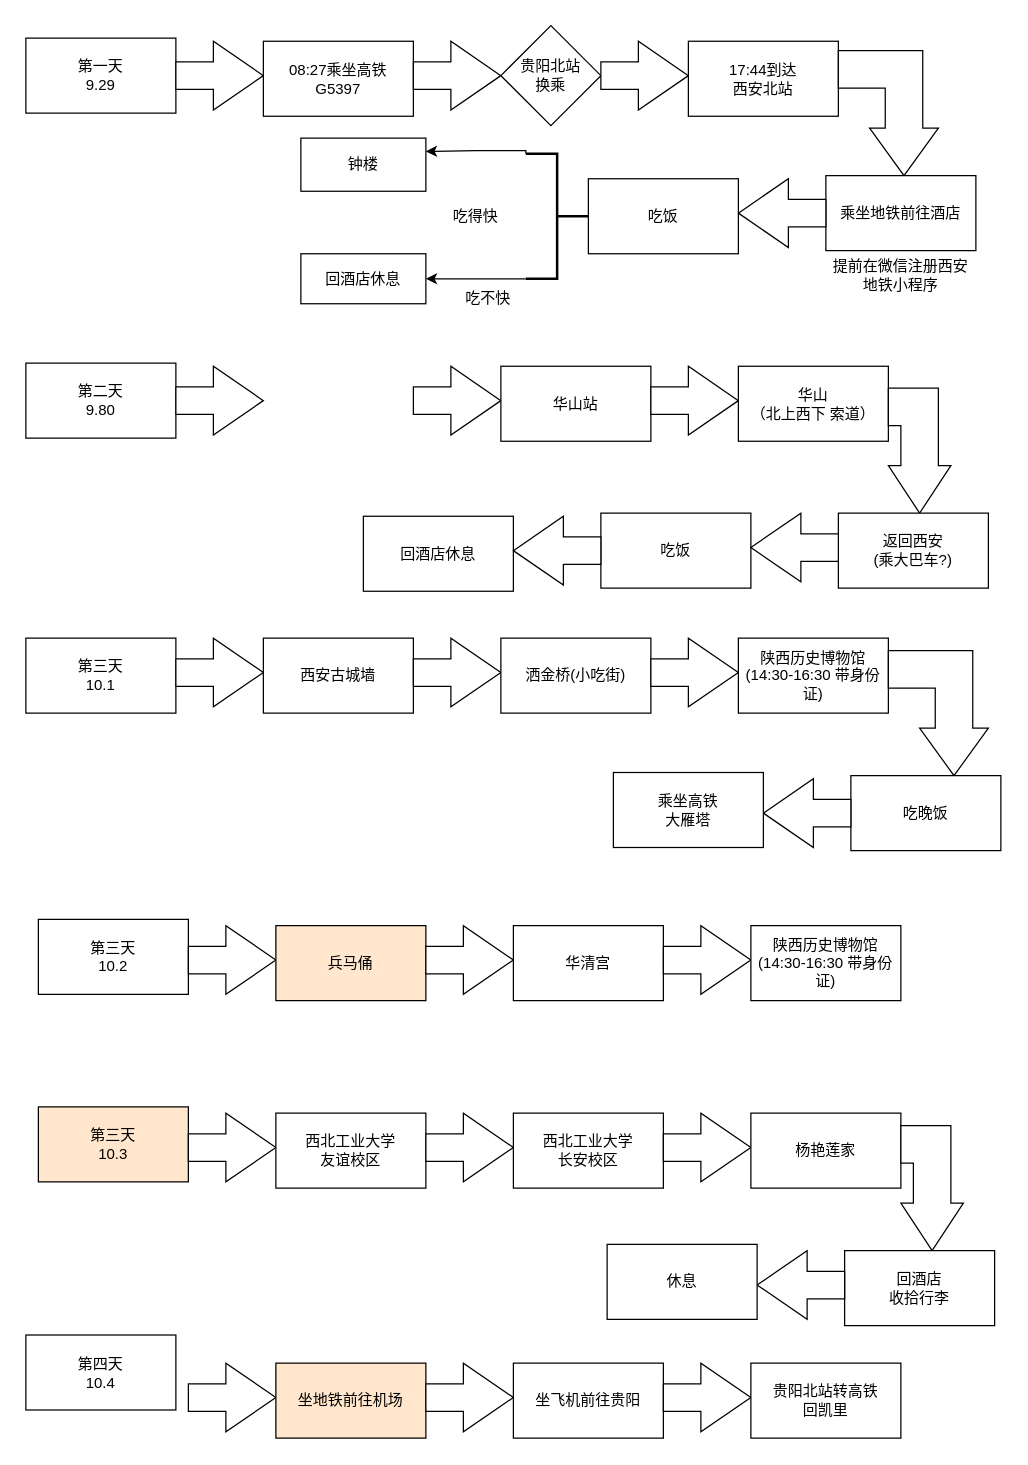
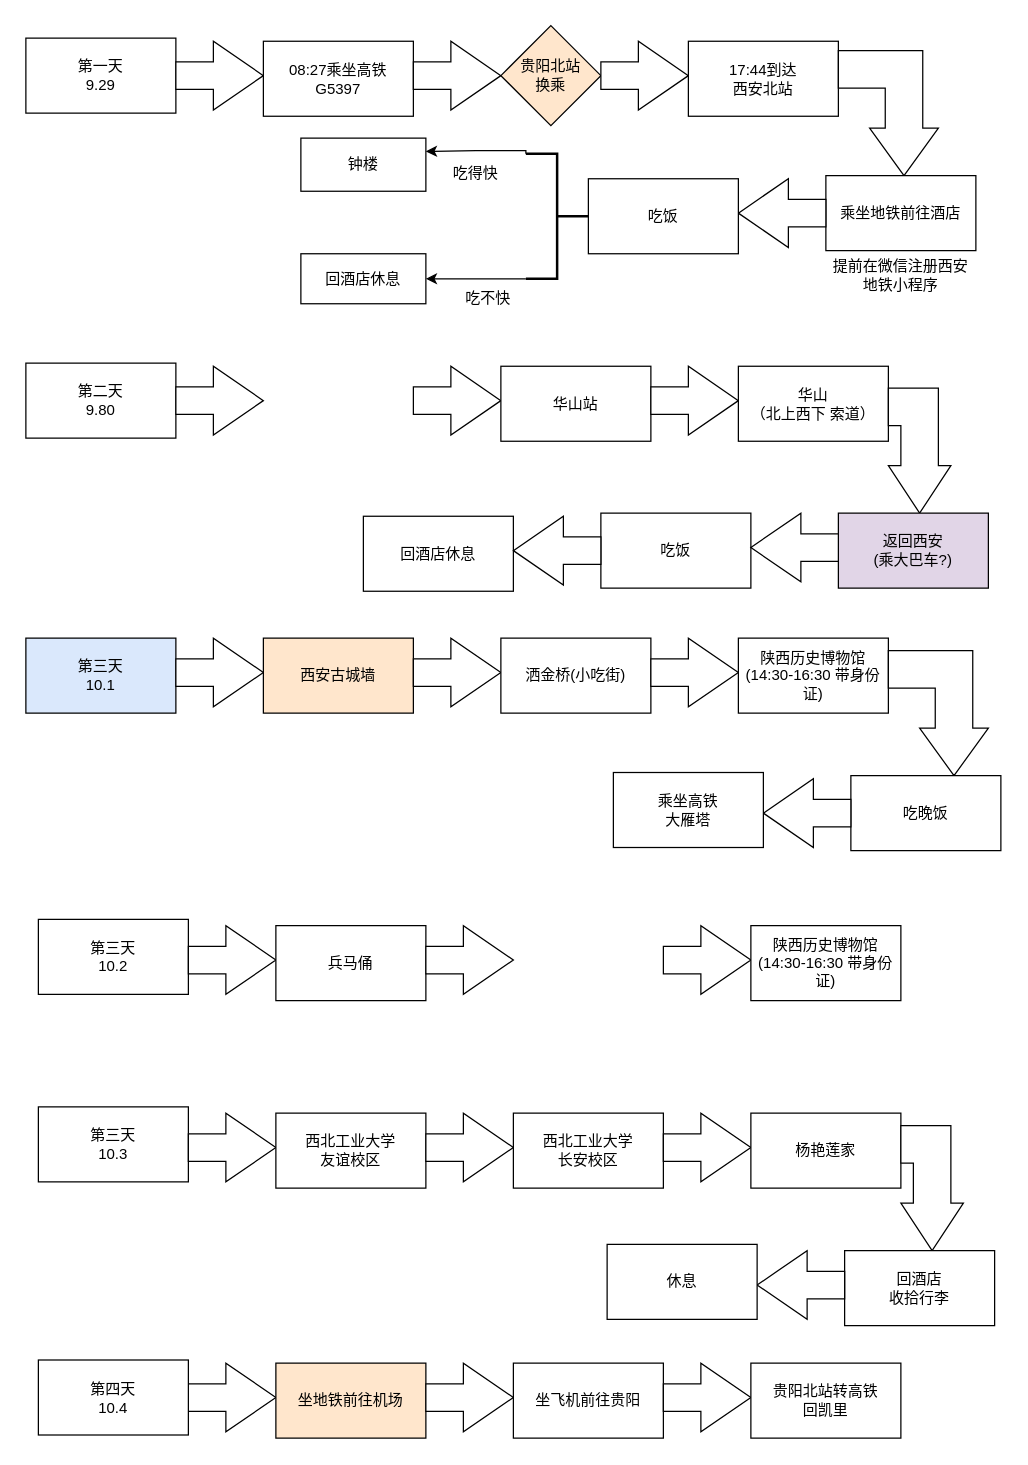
(551, 76) -> (551, 76)
(476, 216) -> (476, 173)
(913, 551) -> (913, 551)
(101, 676) -> (101, 676)
(338, 676) -> (338, 676)
(351, 963) -> (351, 963)
(588, 963) -> none
(113, 1144) -> (113, 1144)
(101, 1373) -> (113, 1398)
